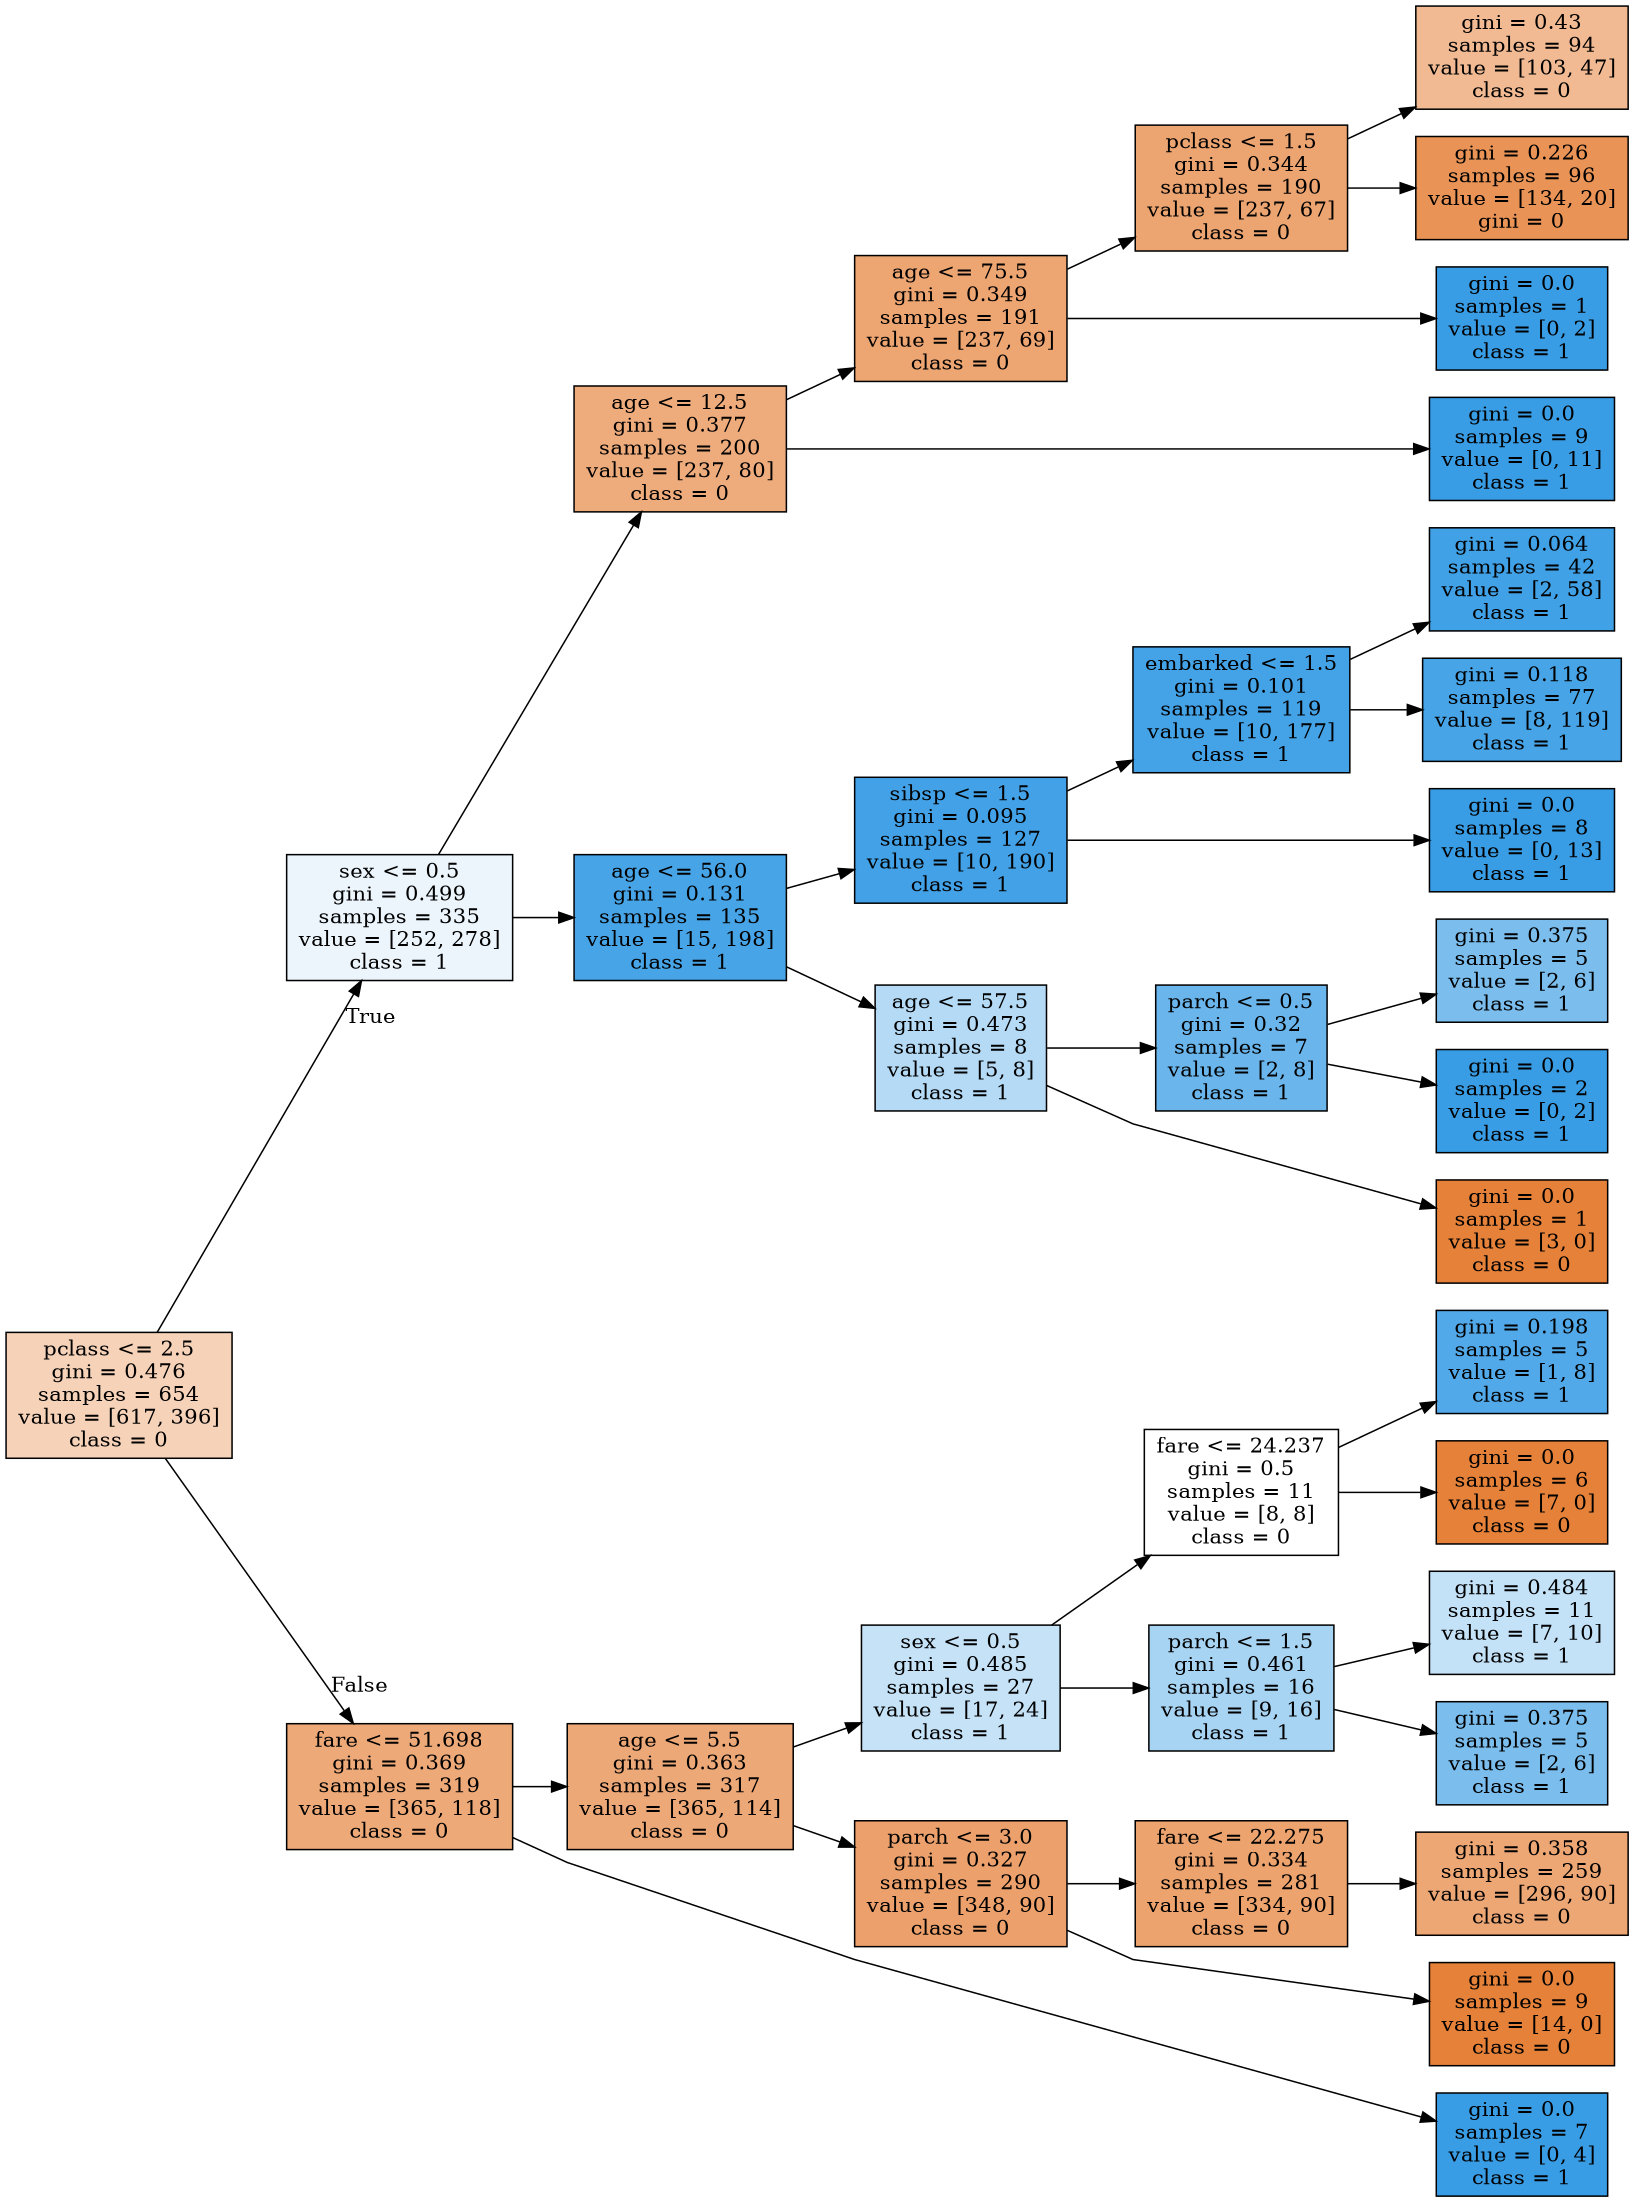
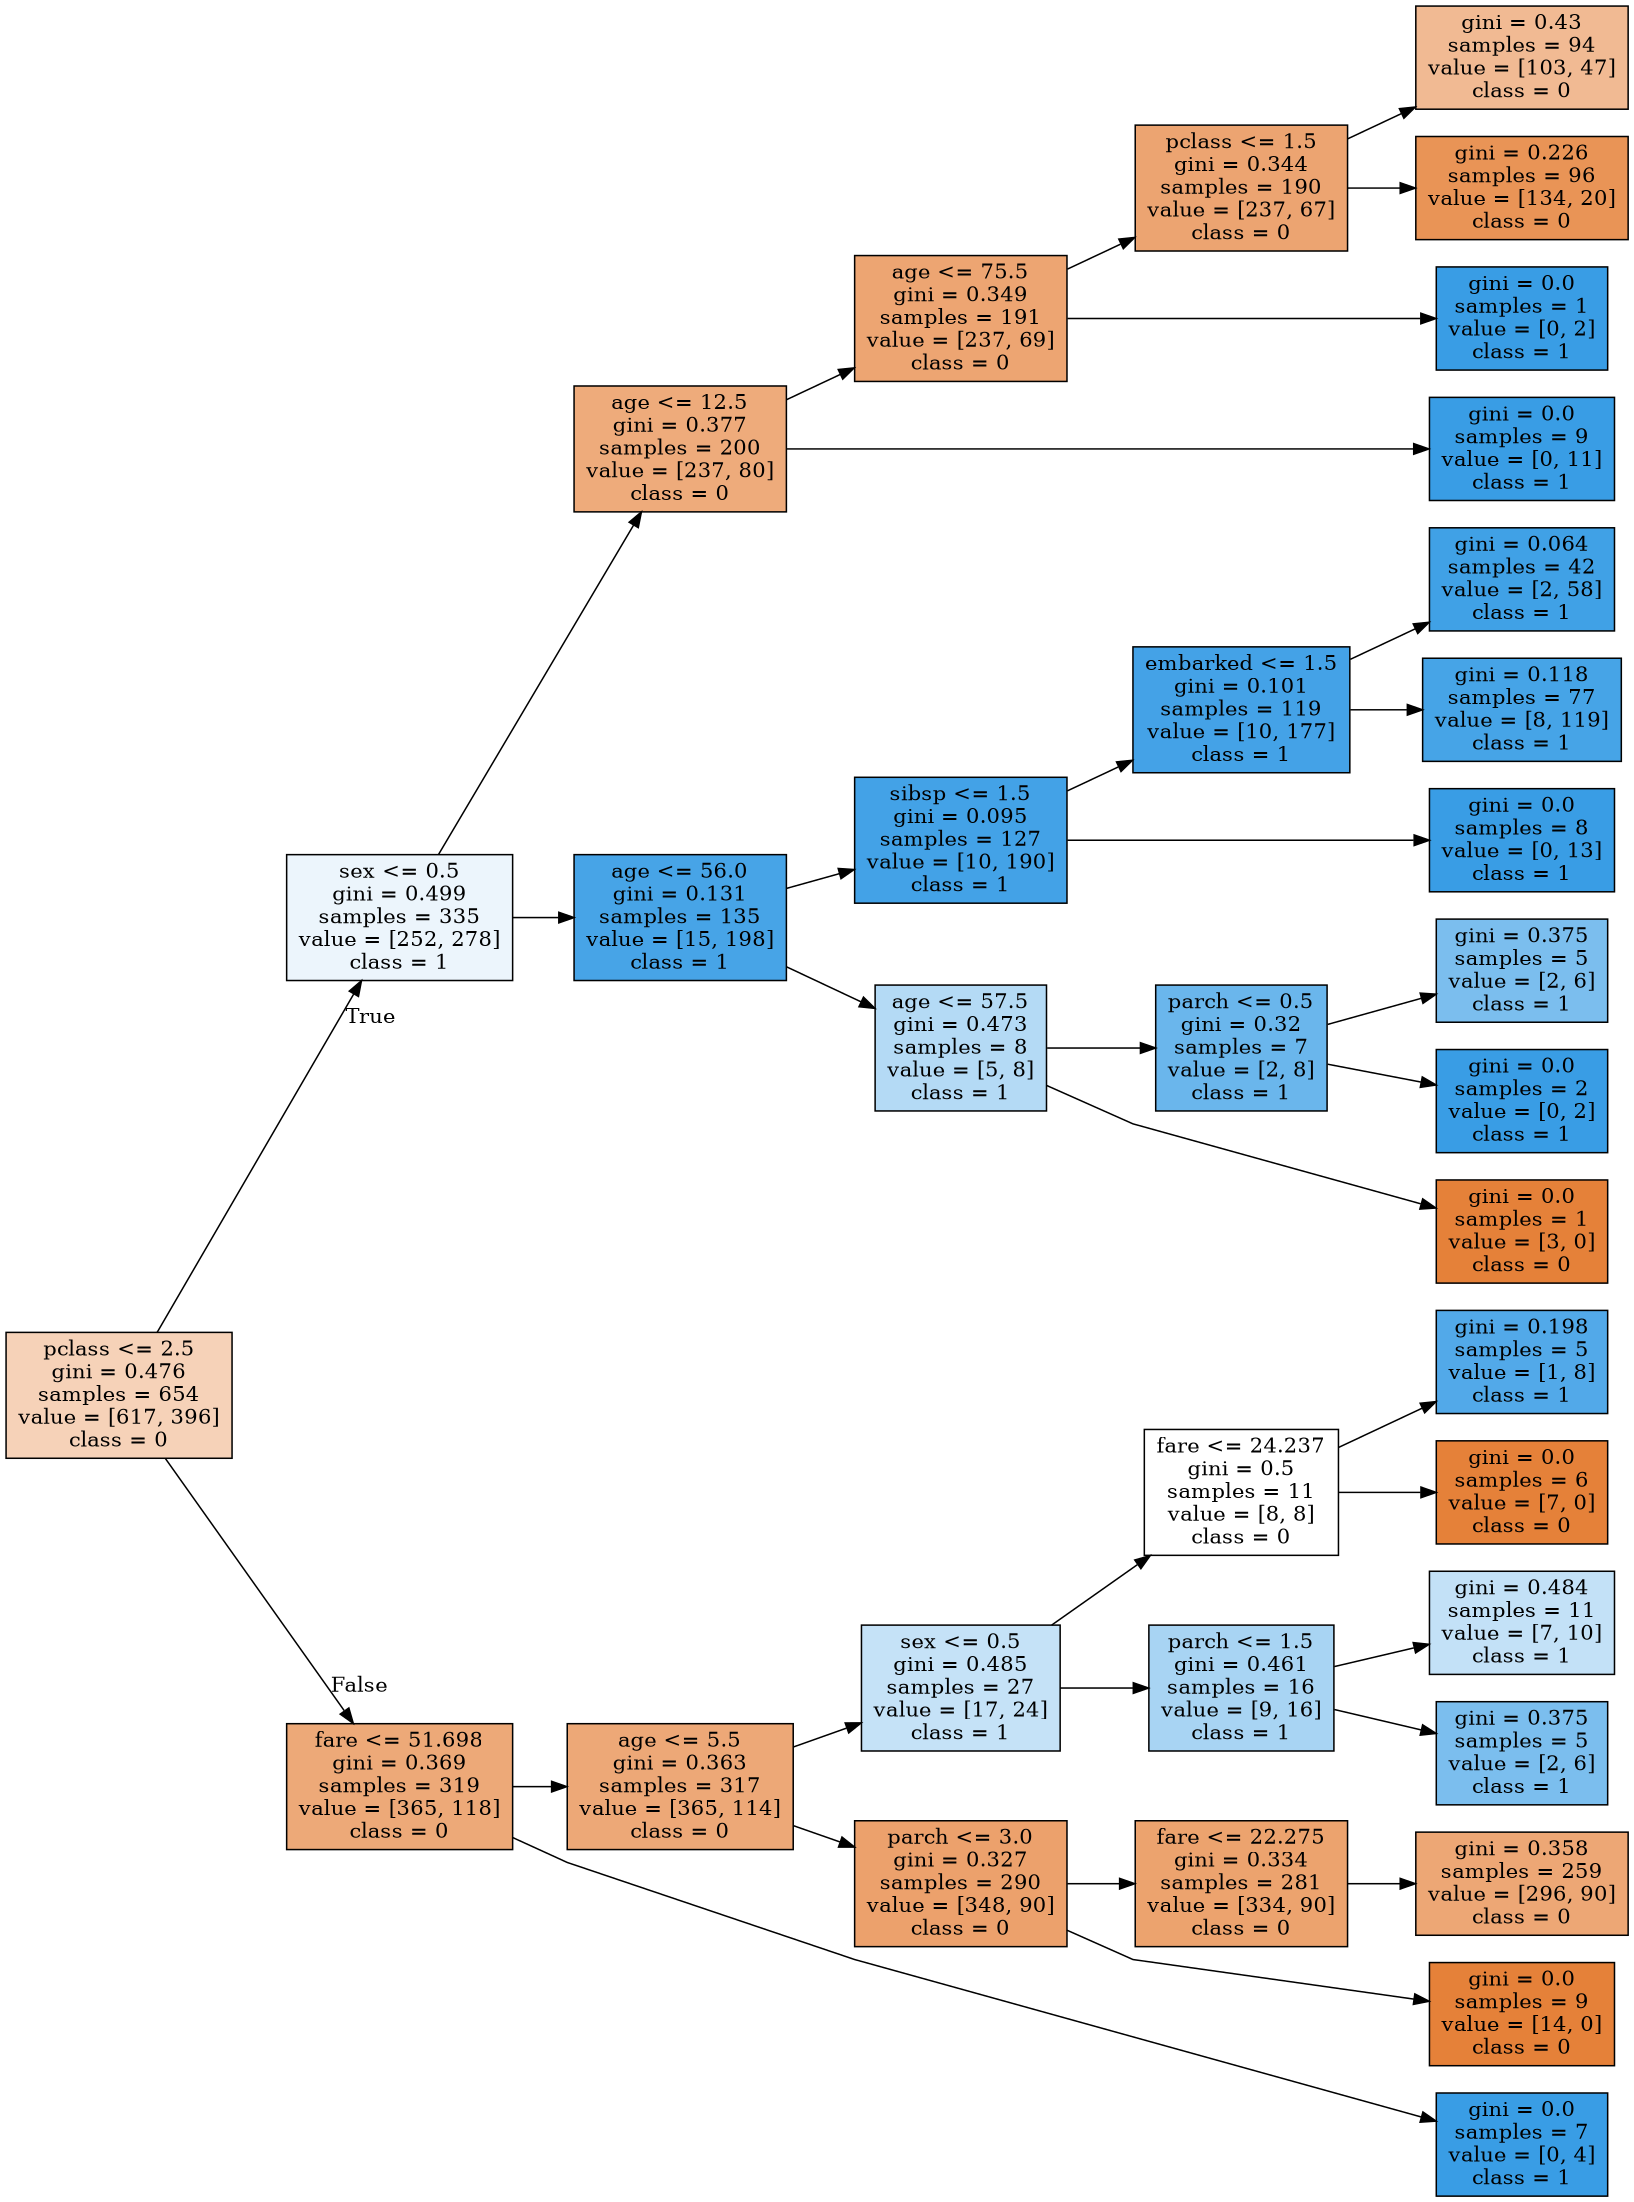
(1522, 188) -> (1522, 188)
